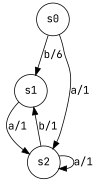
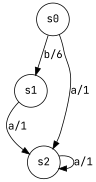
(38, 130) -> none
